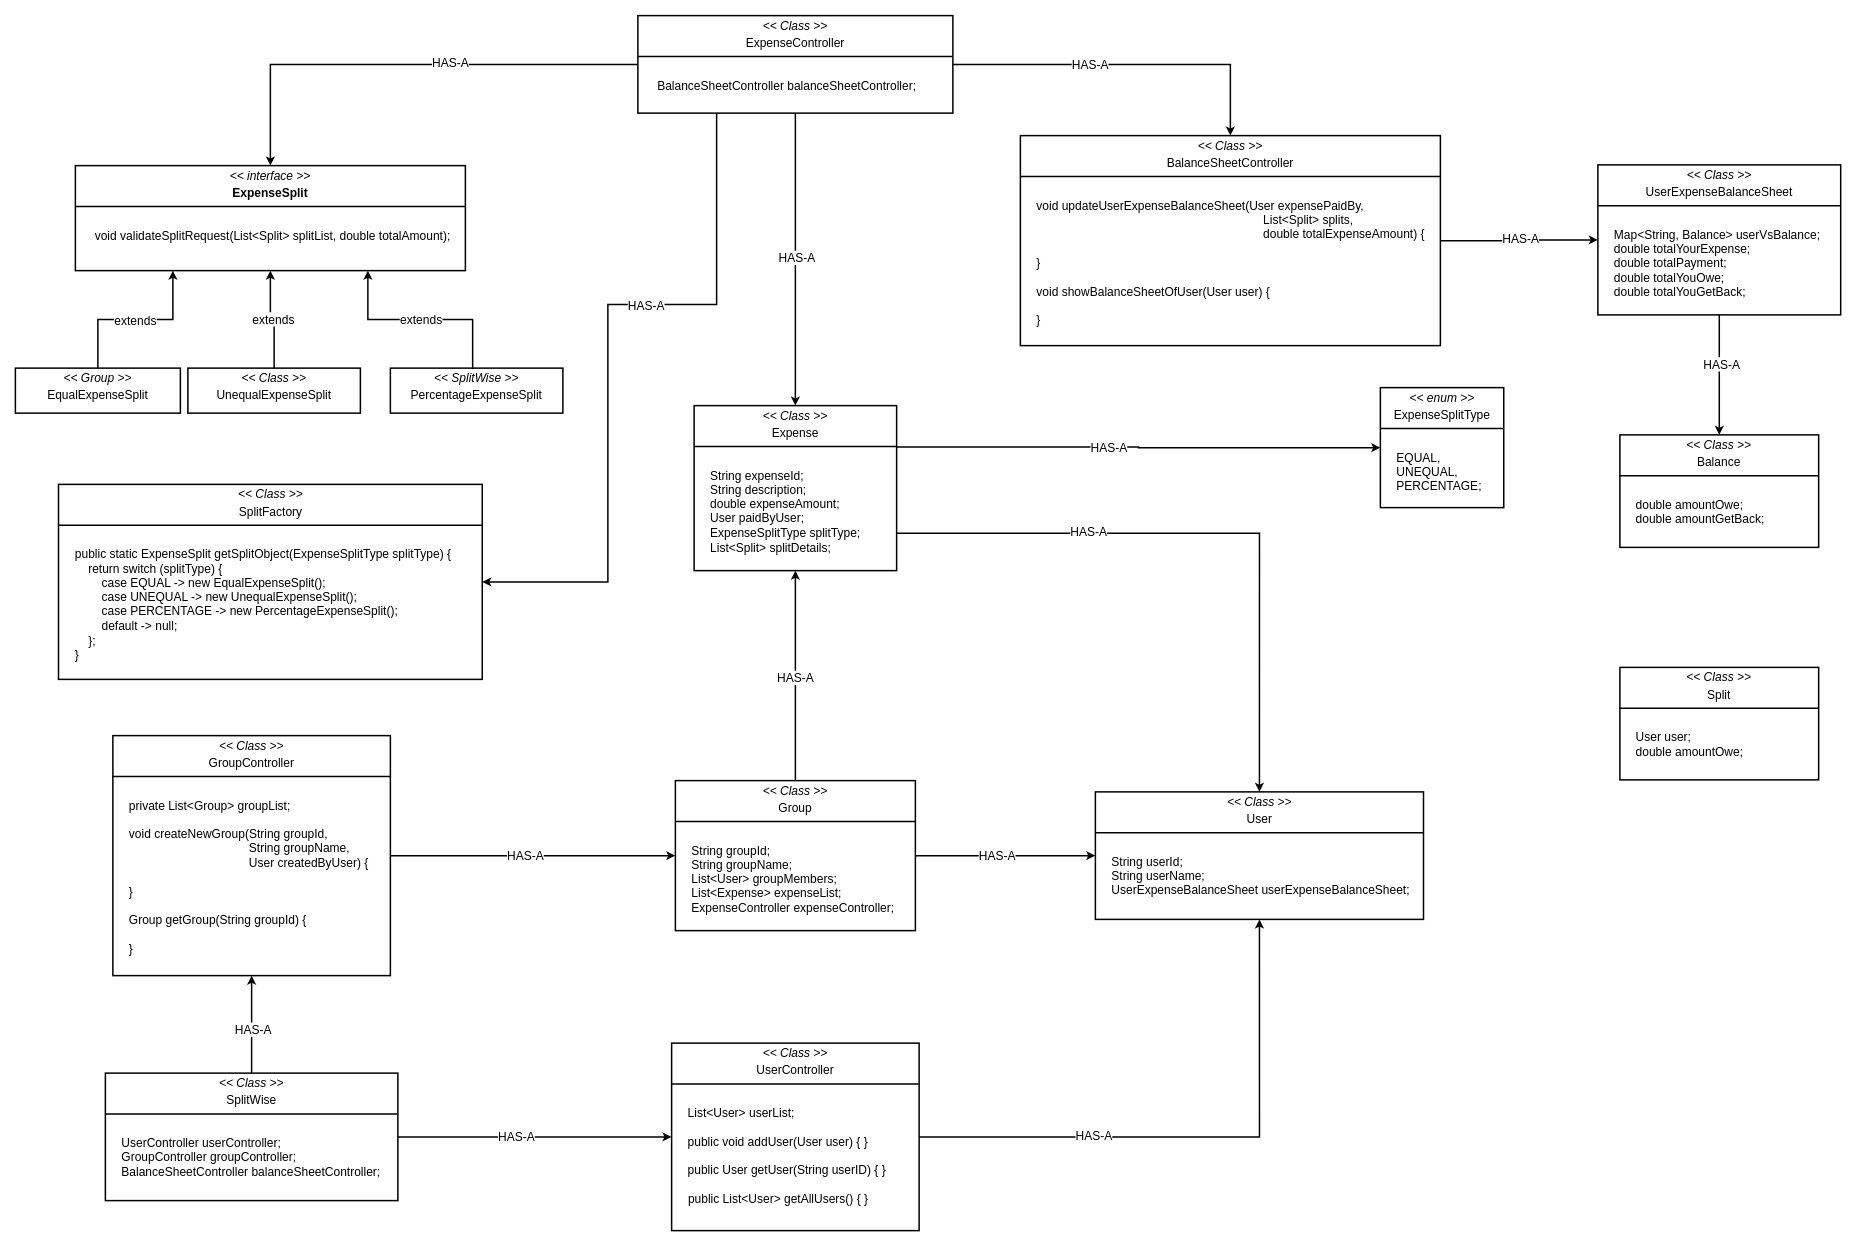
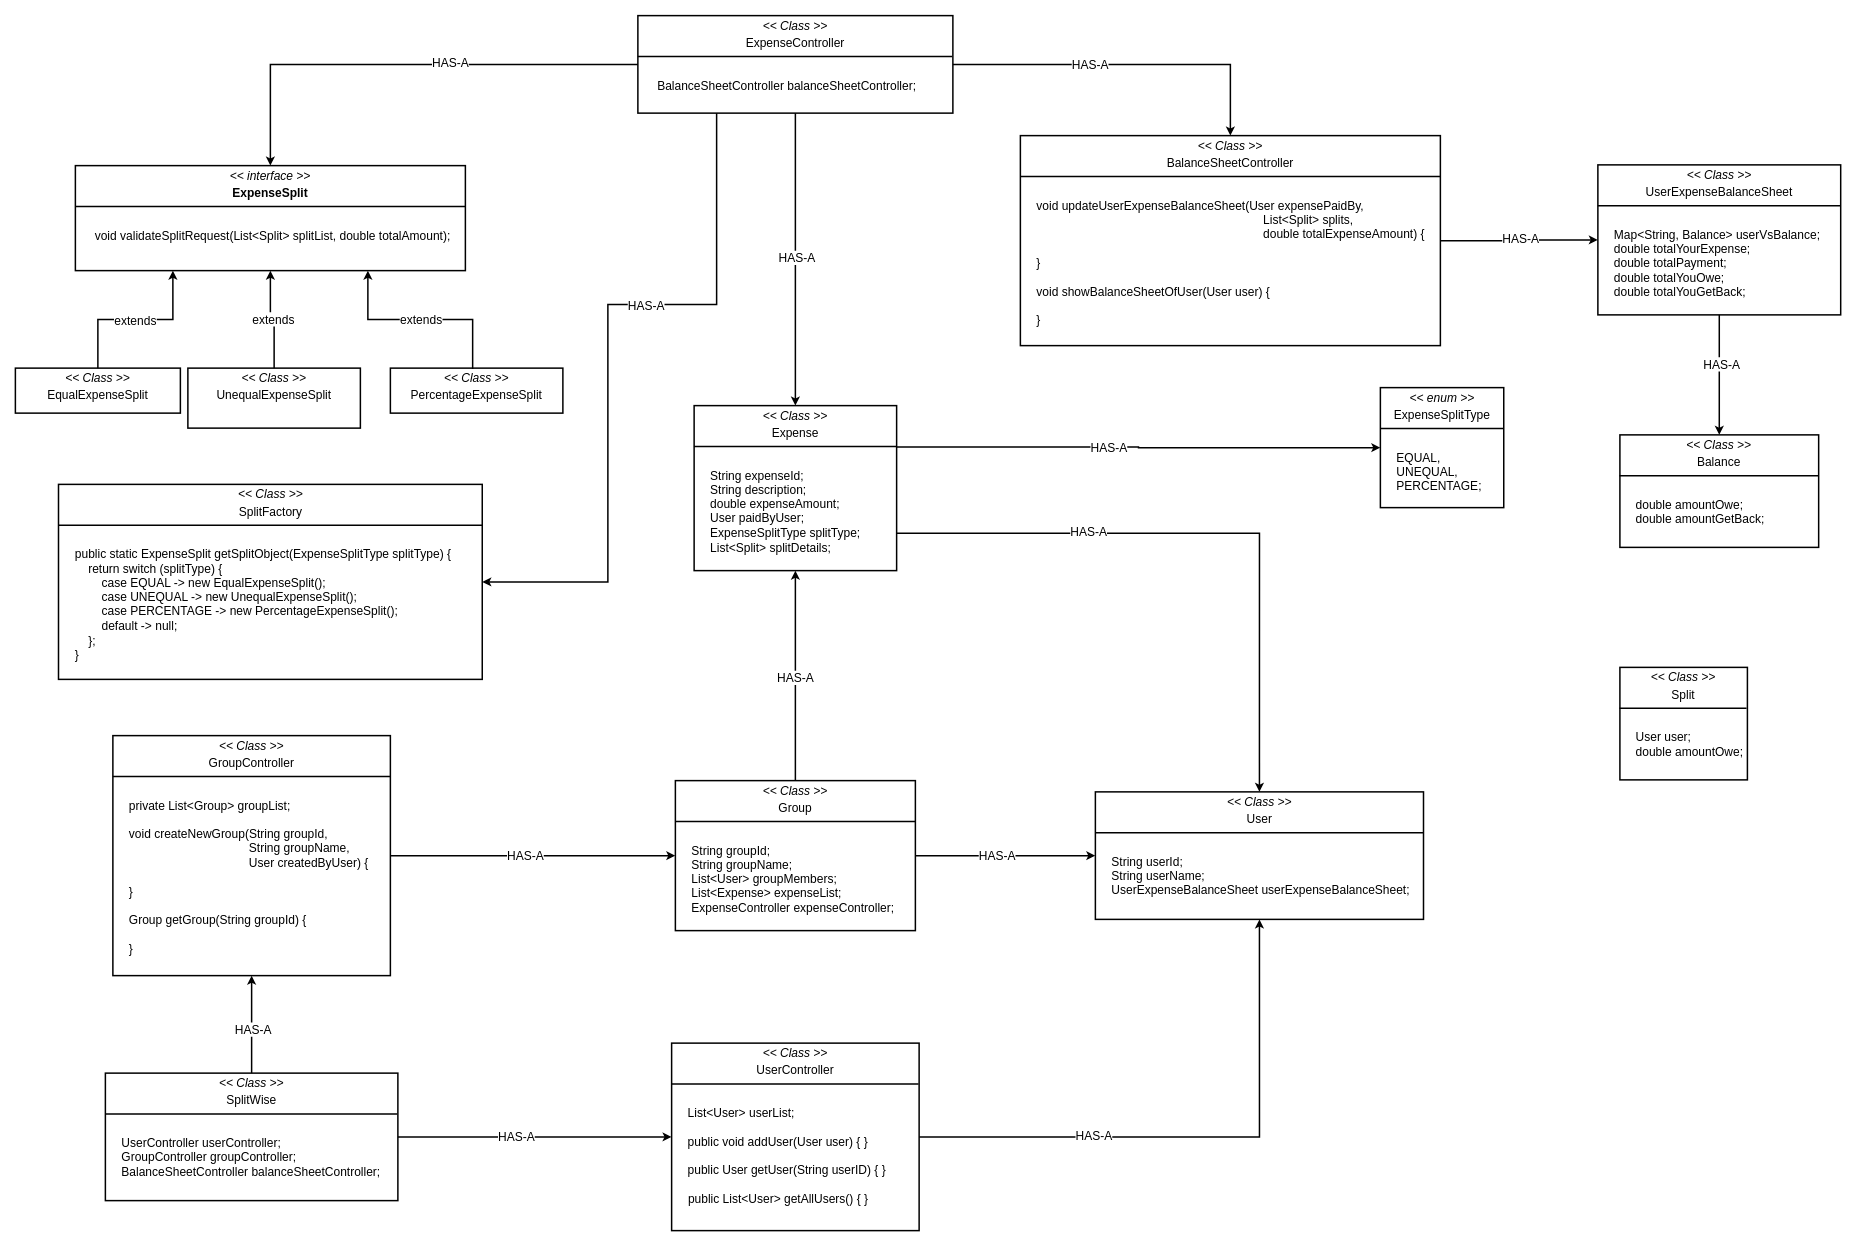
(68, 382) -> (68, 382)
(461, 382) -> (461, 382)
(274, 390) -> (274, 398)
(1719, 723) -> (1684, 723)
